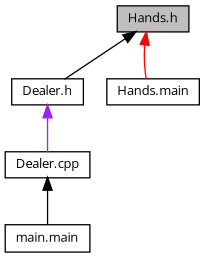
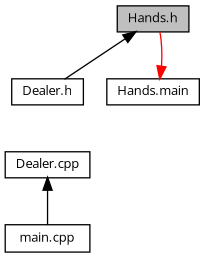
(144, 62) -> (162, 49)
(48, 135) -> none
(48, 238) -> (48, 238)
